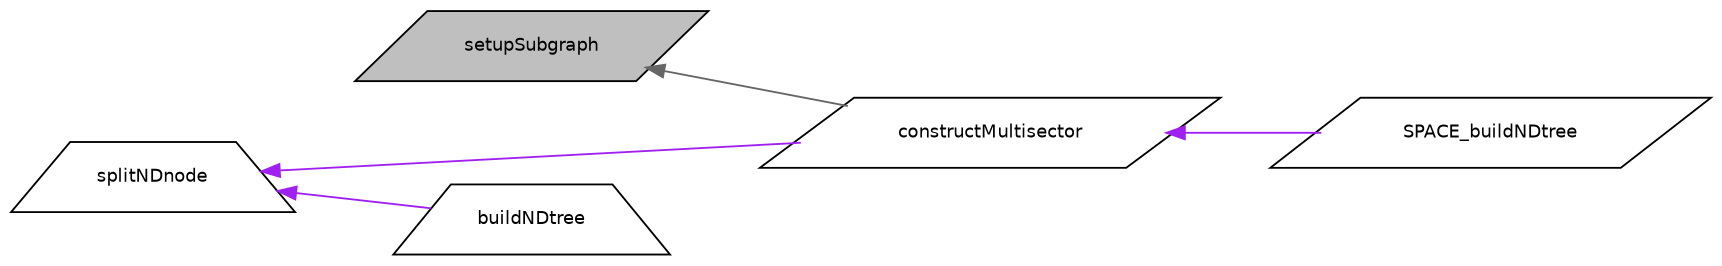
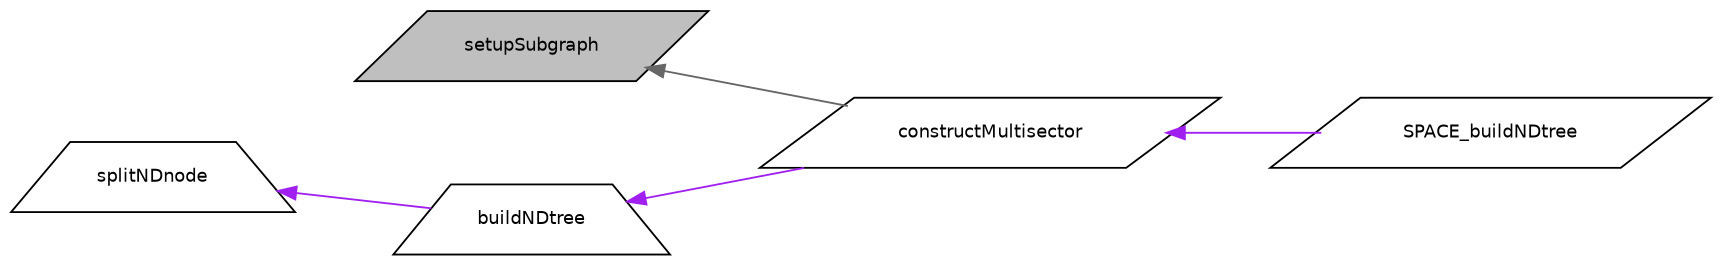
(541, 157) -> (725, 183)
